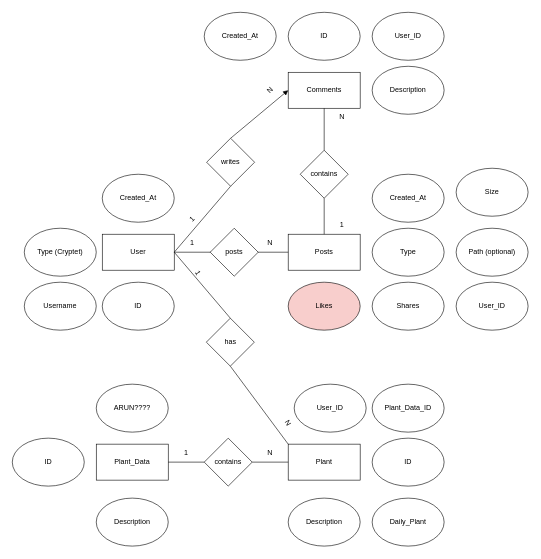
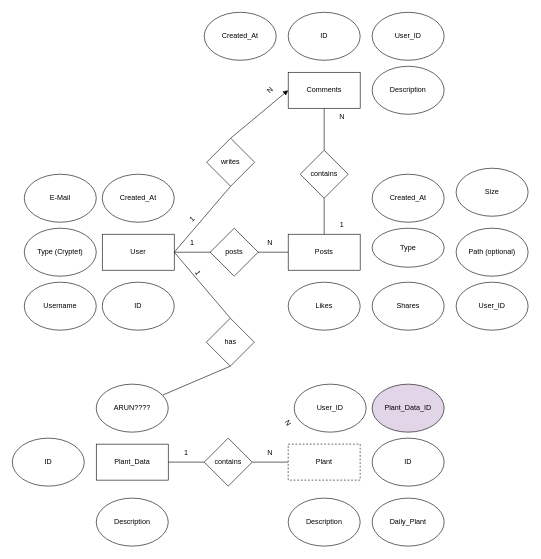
none -> (60, 198)
(408, 252) -> (408, 248)
(324, 306) -> (324, 306)
(259, 405) -> (197, 381)
(408, 408) -> (408, 408)
(324, 462) -> (324, 462)
